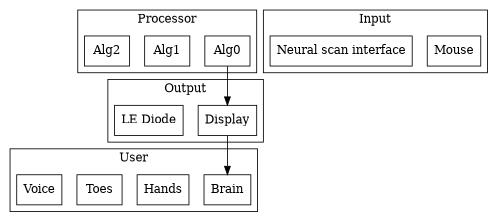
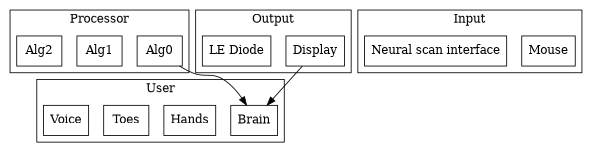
(227, 85) -> (230, 84)
